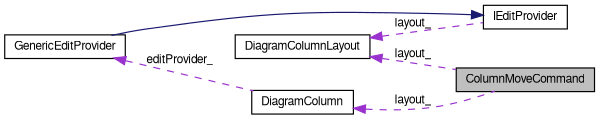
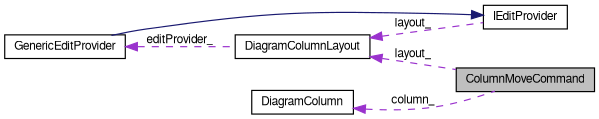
(190, 76) -> (186, 47)
(413, 100) -> (413, 100)
